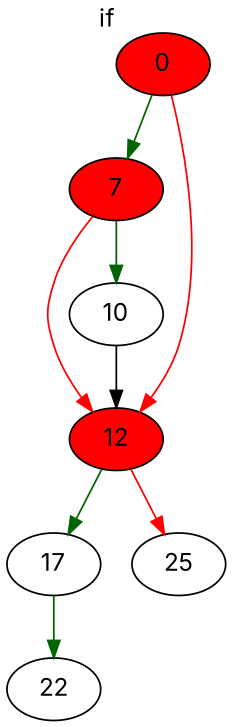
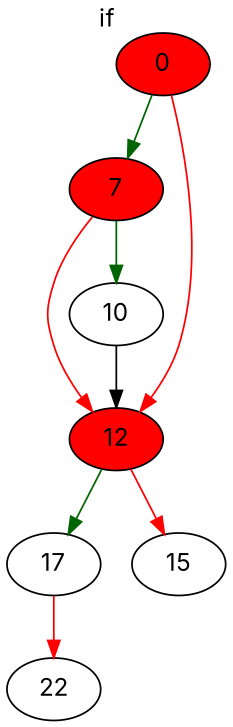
(179, 564) -> (179, 564)
(54, 618) -> (54, 618)
